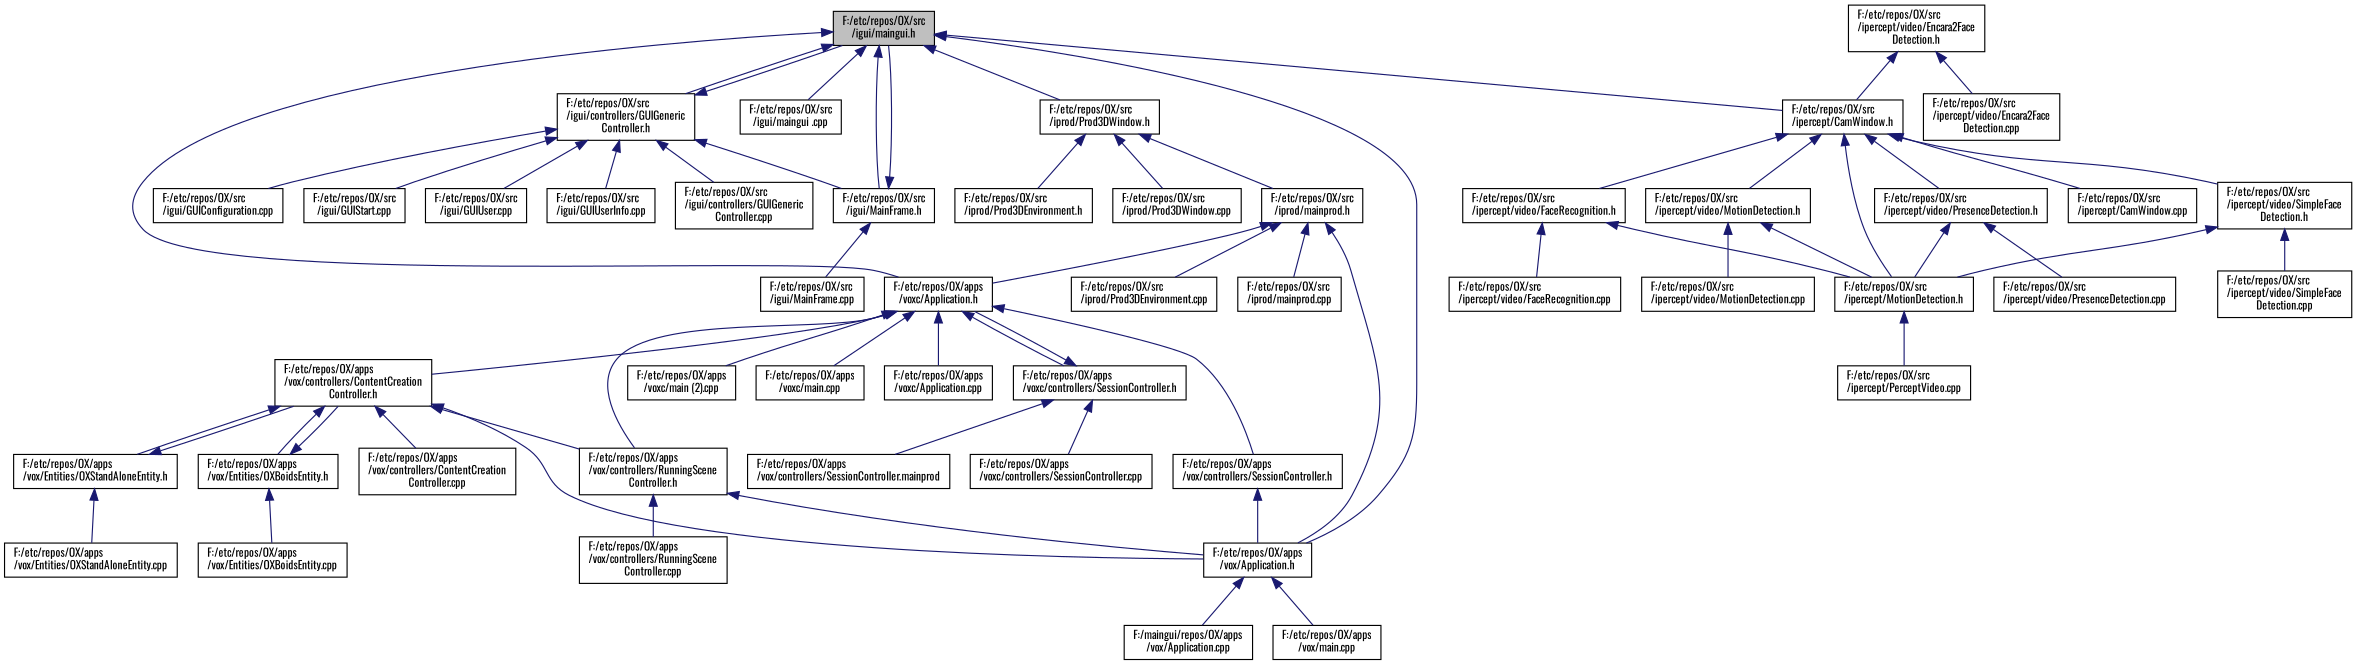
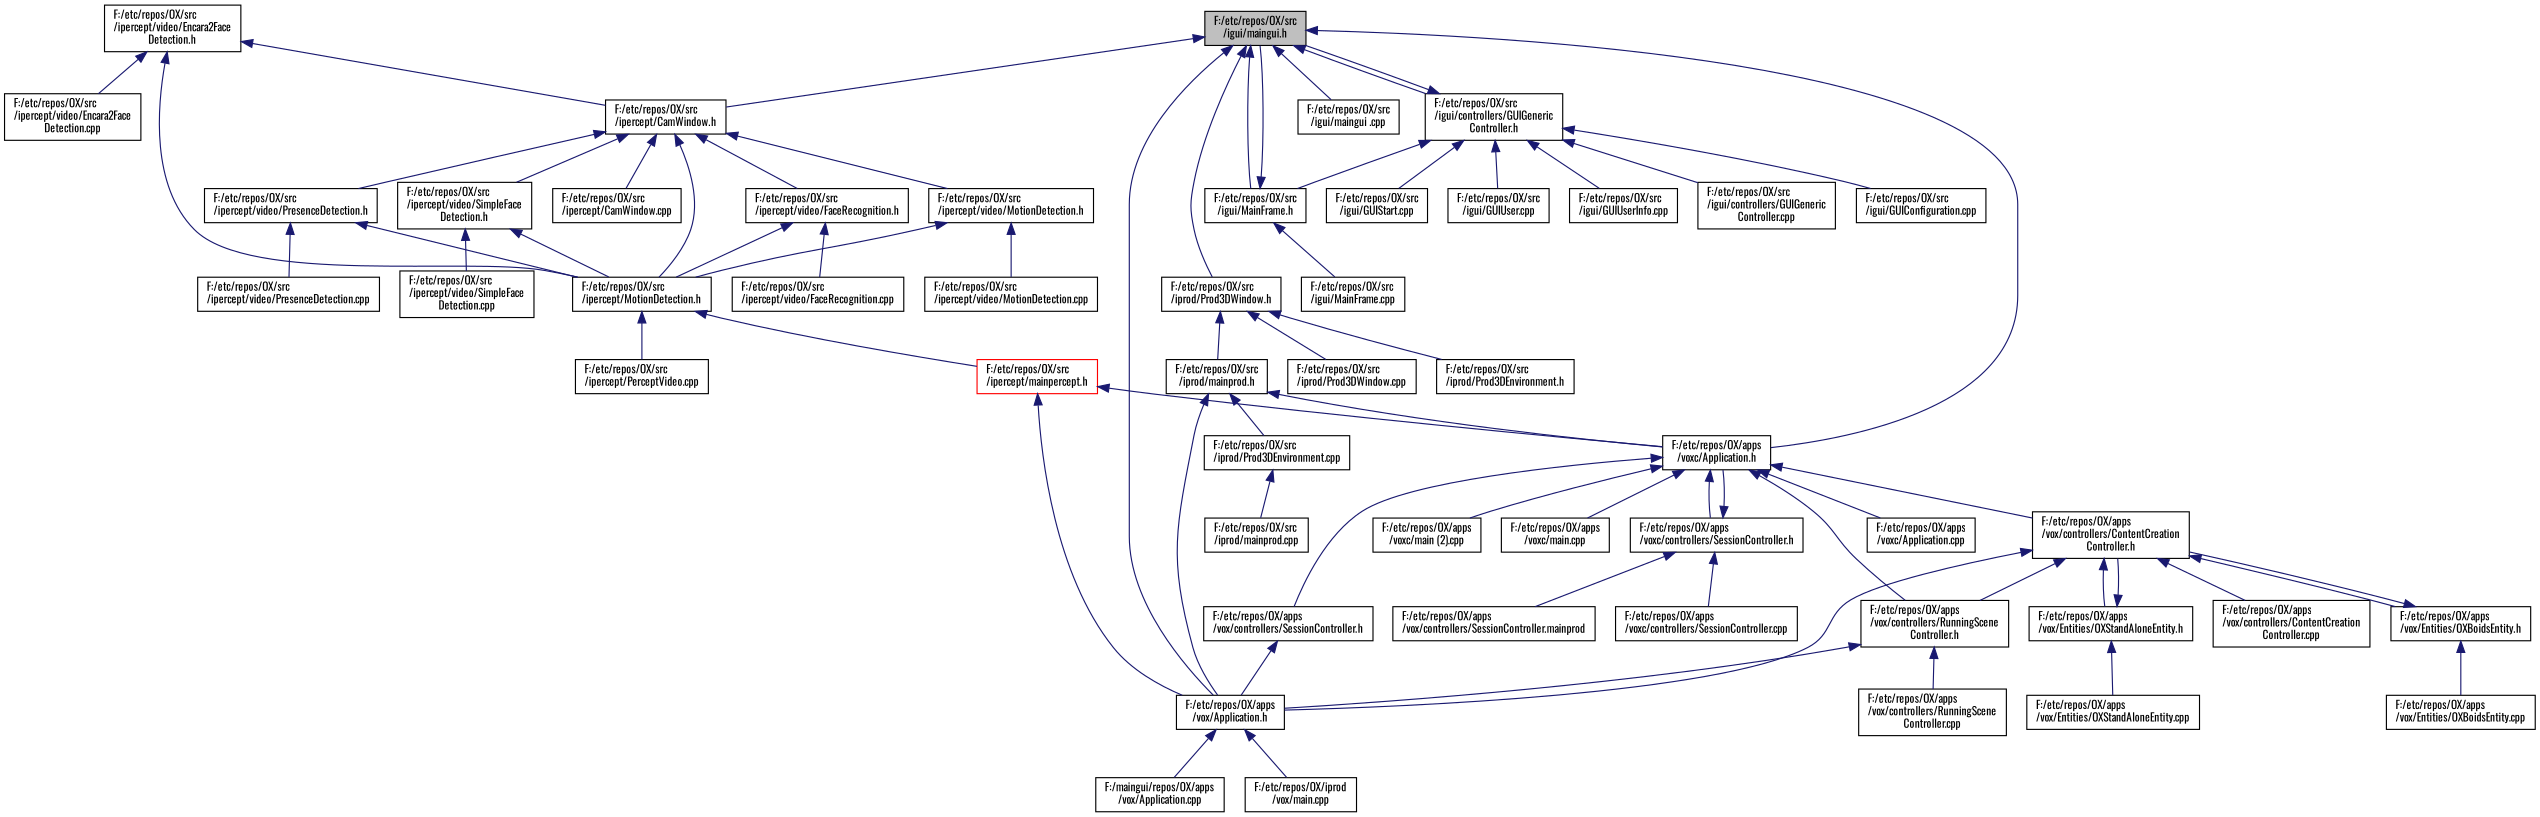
(1299, 256) -> (1265, 500)
none -> (282, 260)
none -> (1037, 377)
(1327, 642) -> (1301, 795)
